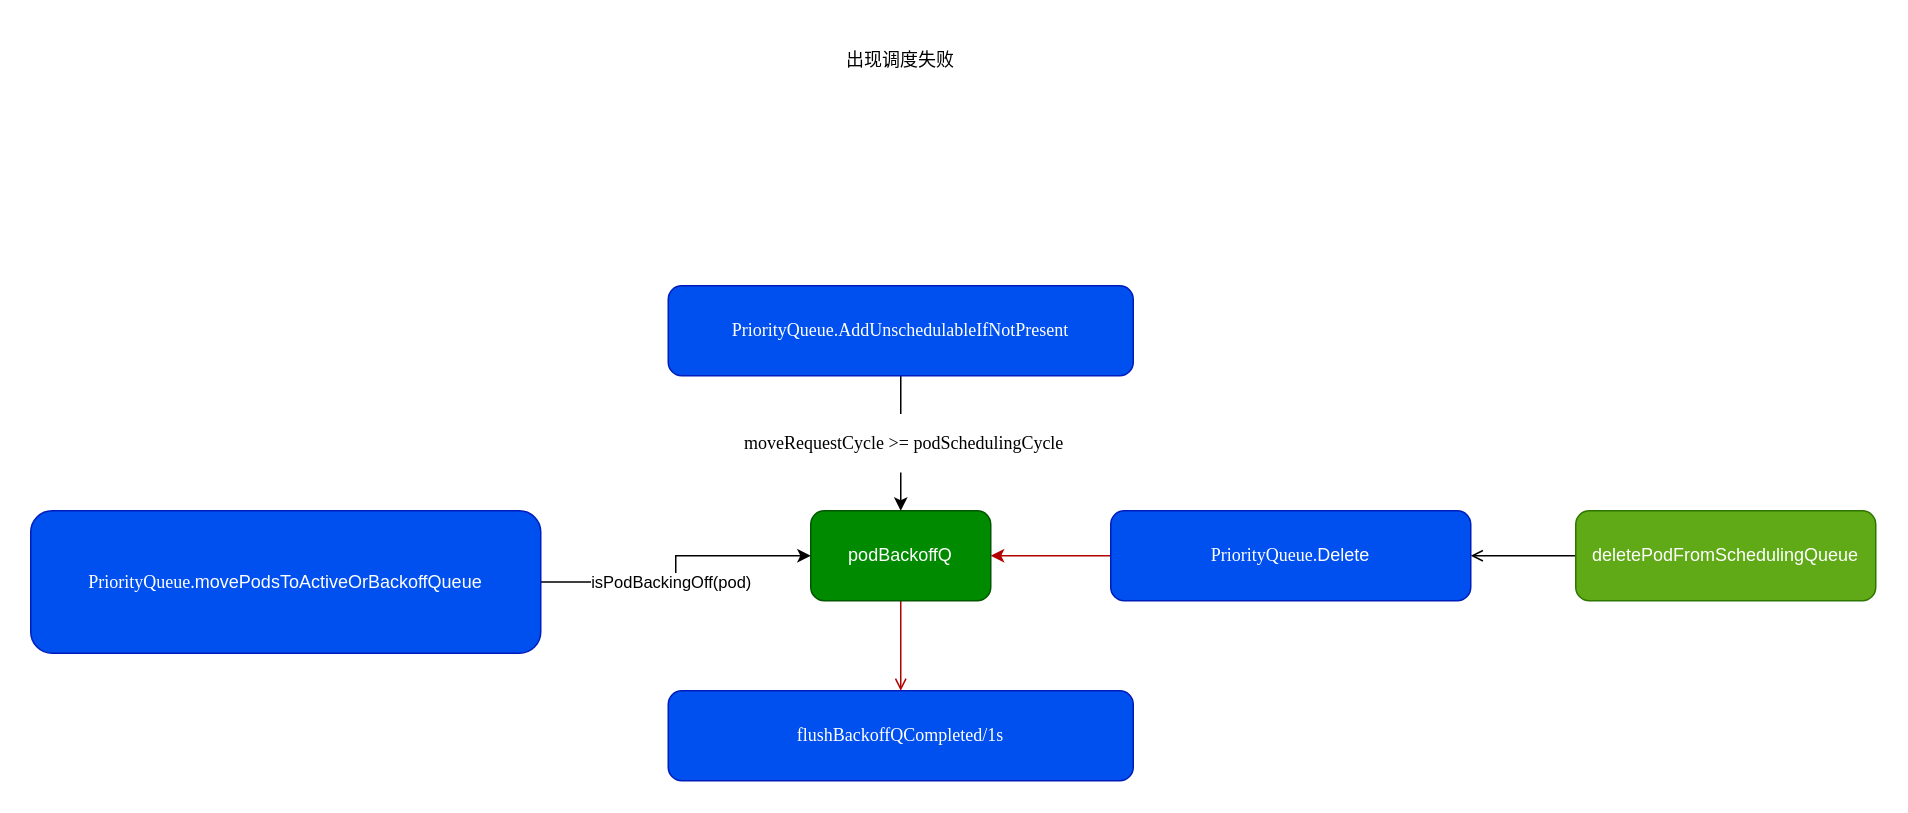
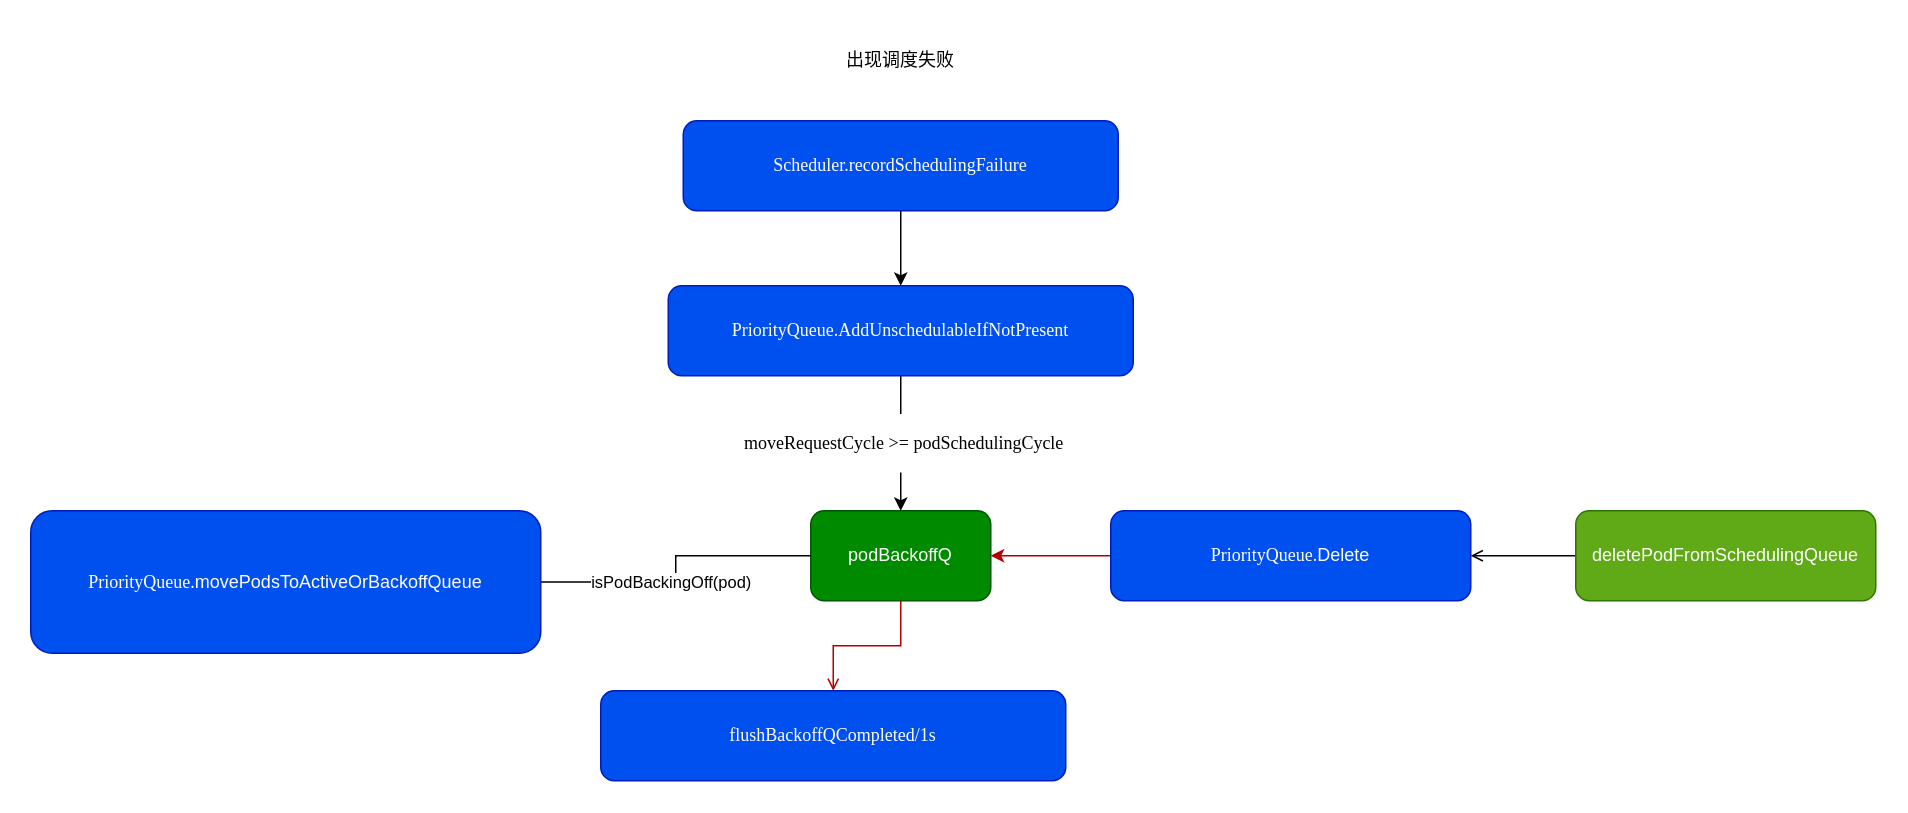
none -> (901, 166)
none -> (901, 243)
(799, 556) -> (803, 556)
(901, 736) -> (833, 736)
